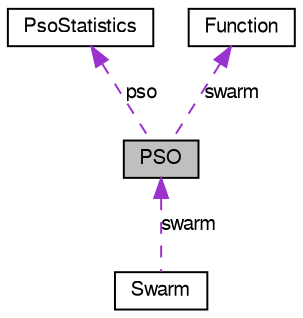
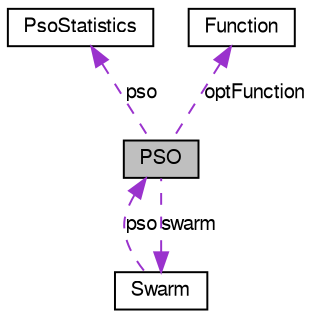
(232, 93) -> (255, 93)
none -> (161, 215)
(189, 225) -> (142, 225)
